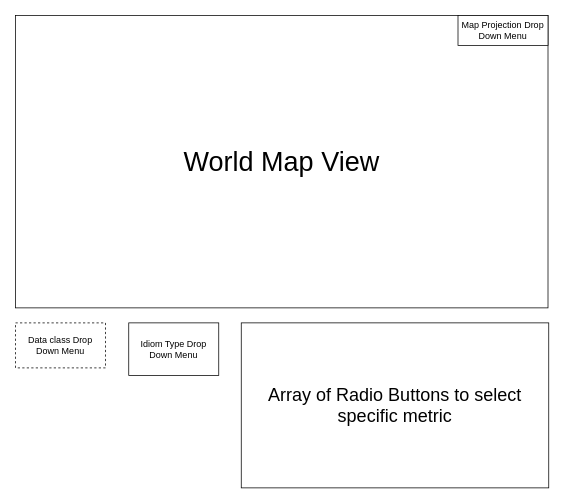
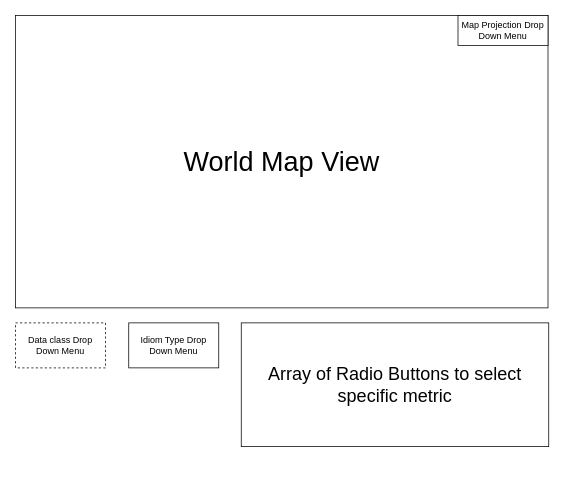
(174, 349) -> (174, 345)
(395, 405) -> (395, 385)
